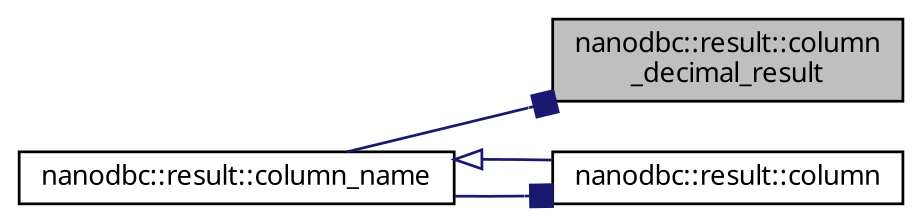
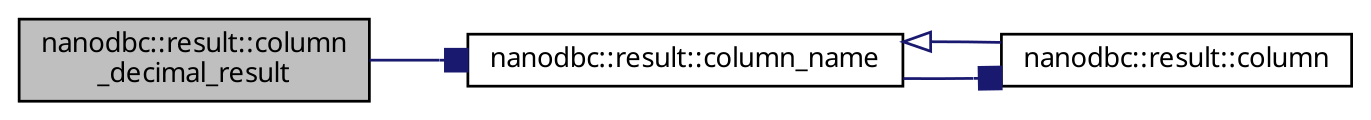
(438, 130) -> (405, 60)
